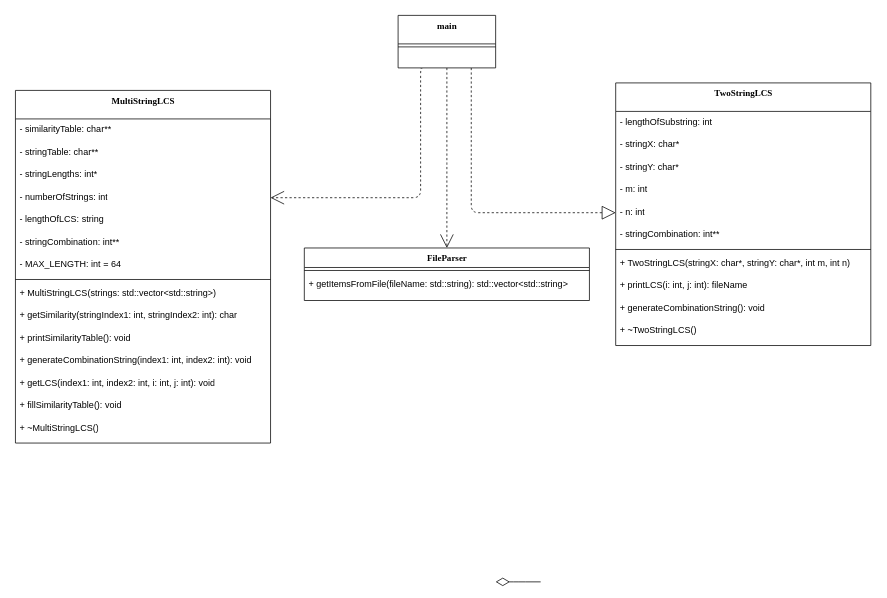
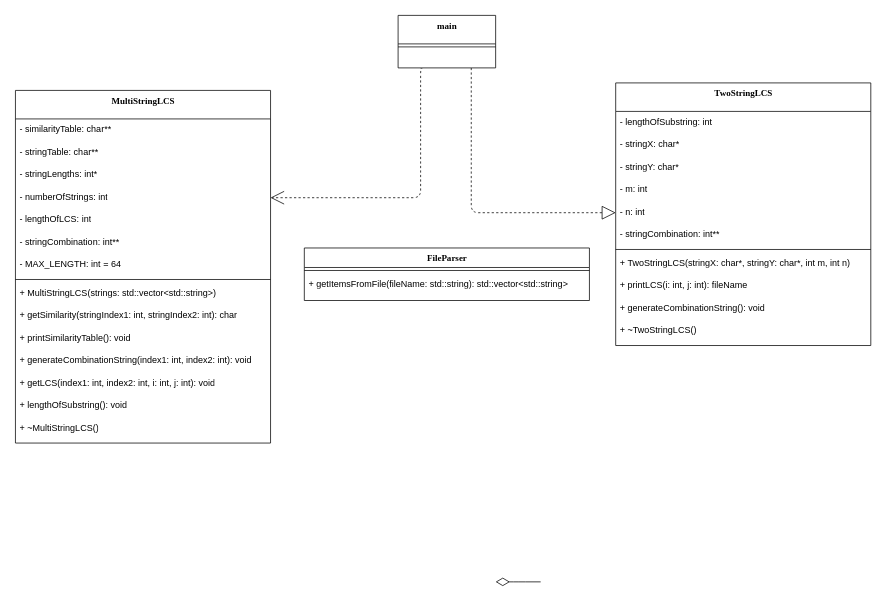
(447, 155) -> none
(67, 220) -> (59, 220)
(79, 406) -> (81, 406)
